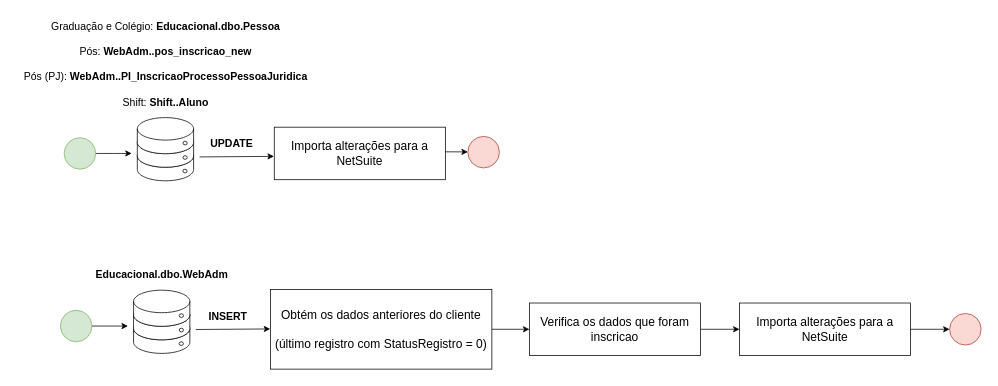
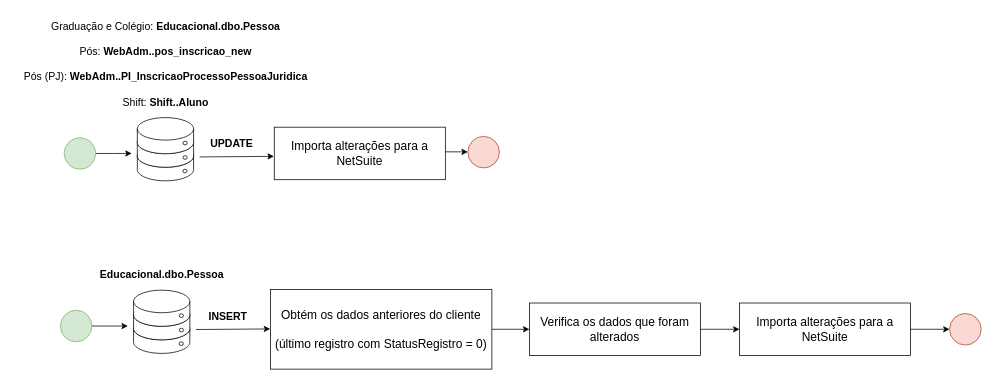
(162, 274) -> (162, 274)
(615, 329) -> (615, 329)
